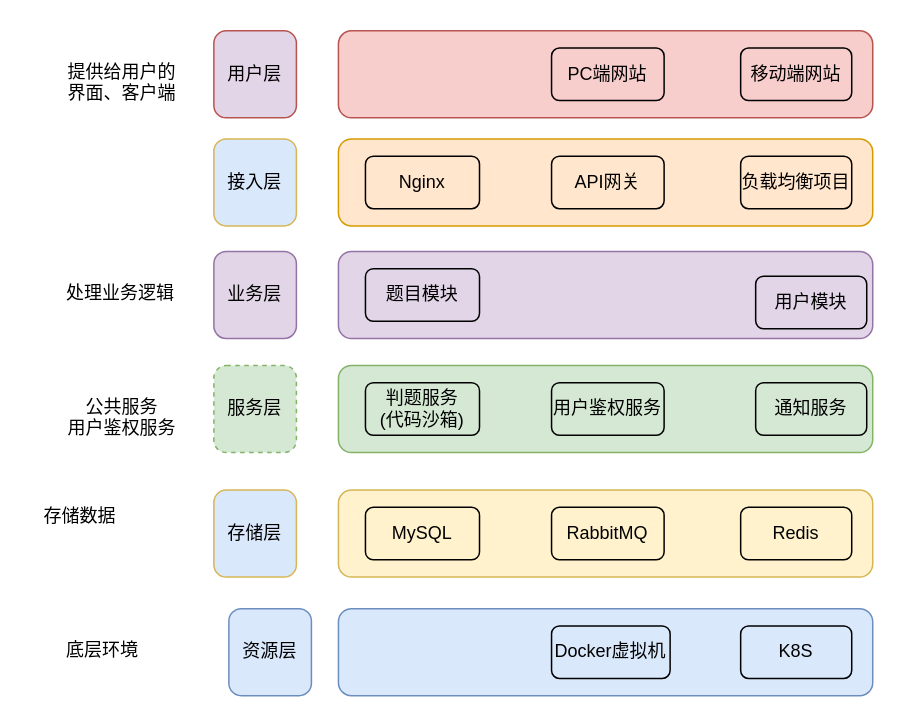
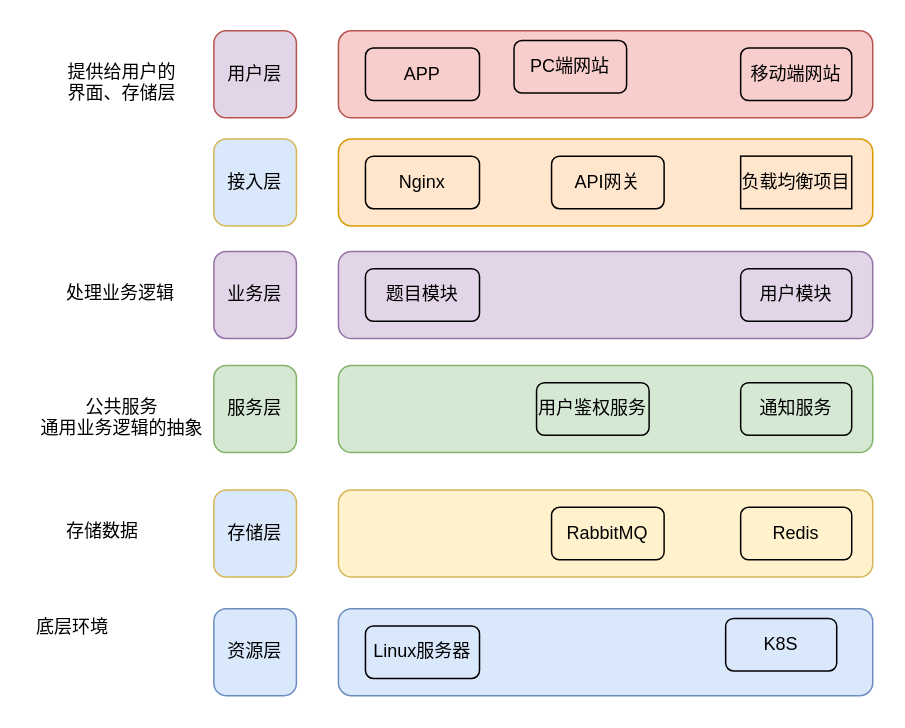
none -> (422, 74)
(608, 74) -> (570, 67)
(122, 84) -> (122, 84)
(796, 182) -> (796, 182)
(811, 302) -> (796, 295)
(255, 409) -> (255, 409)
(422, 409) -> none
(608, 409) -> (593, 409)
(811, 409) -> (796, 409)
(122, 418) -> (122, 418)
(116, 523) -> (139, 538)
(422, 533) -> none
(270, 652) -> (255, 652)
none -> (422, 652)
(611, 652) -> none
(796, 652) -> (781, 644)
(139, 656) -> (109, 634)
